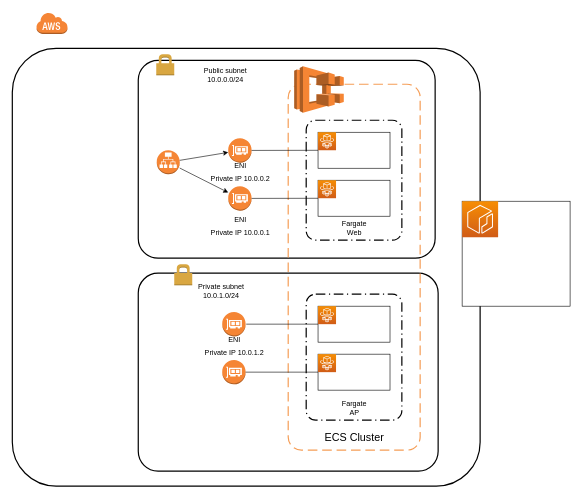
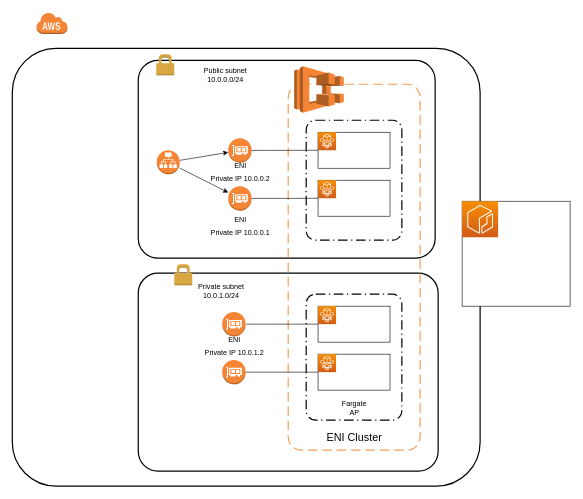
(354, 228) -> none
(355, 438) -> (355, 438)
